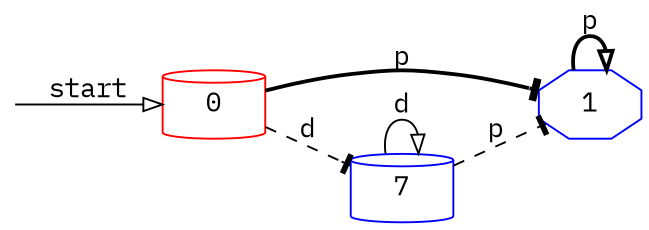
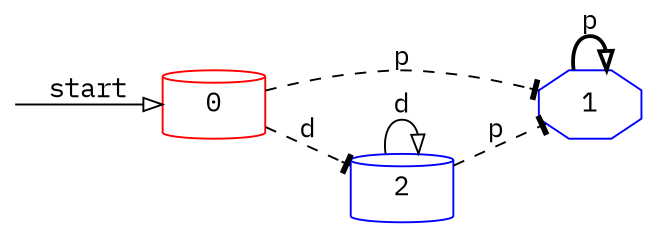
(397, 70) -> (397, 70)
(402, 188) -> (402, 188)
